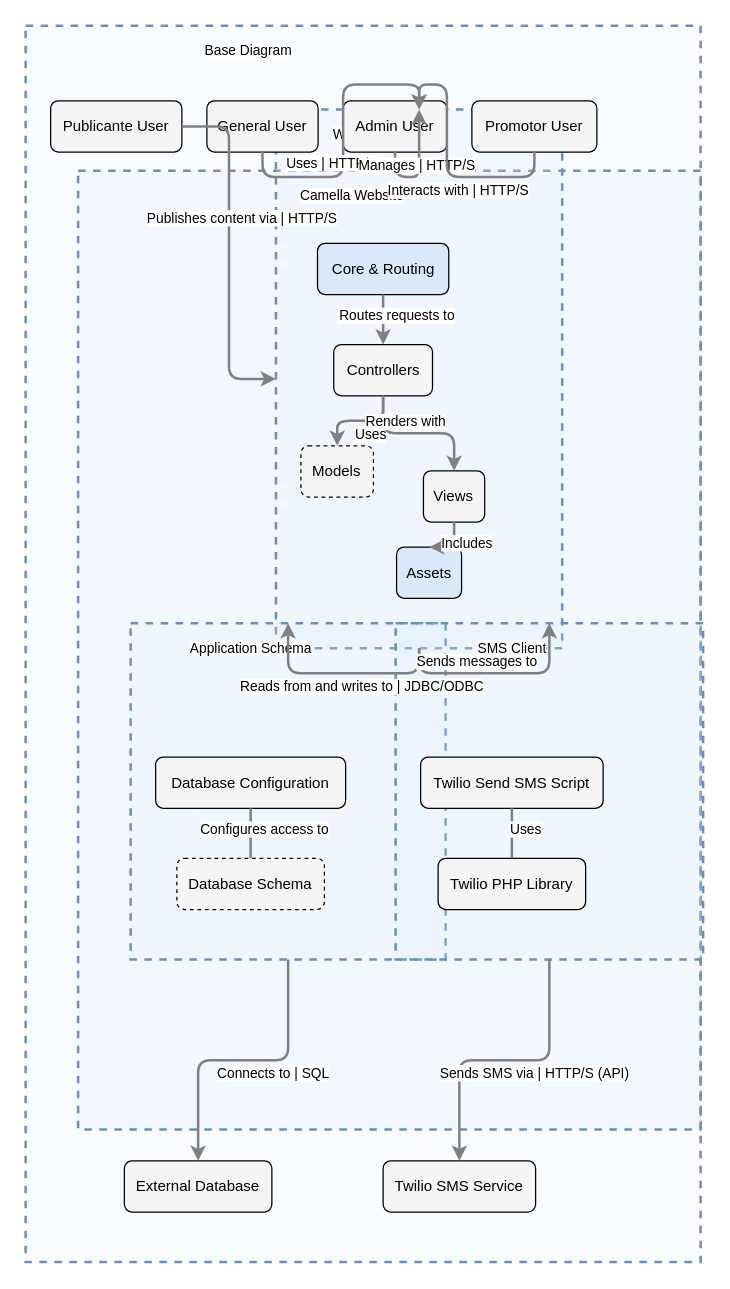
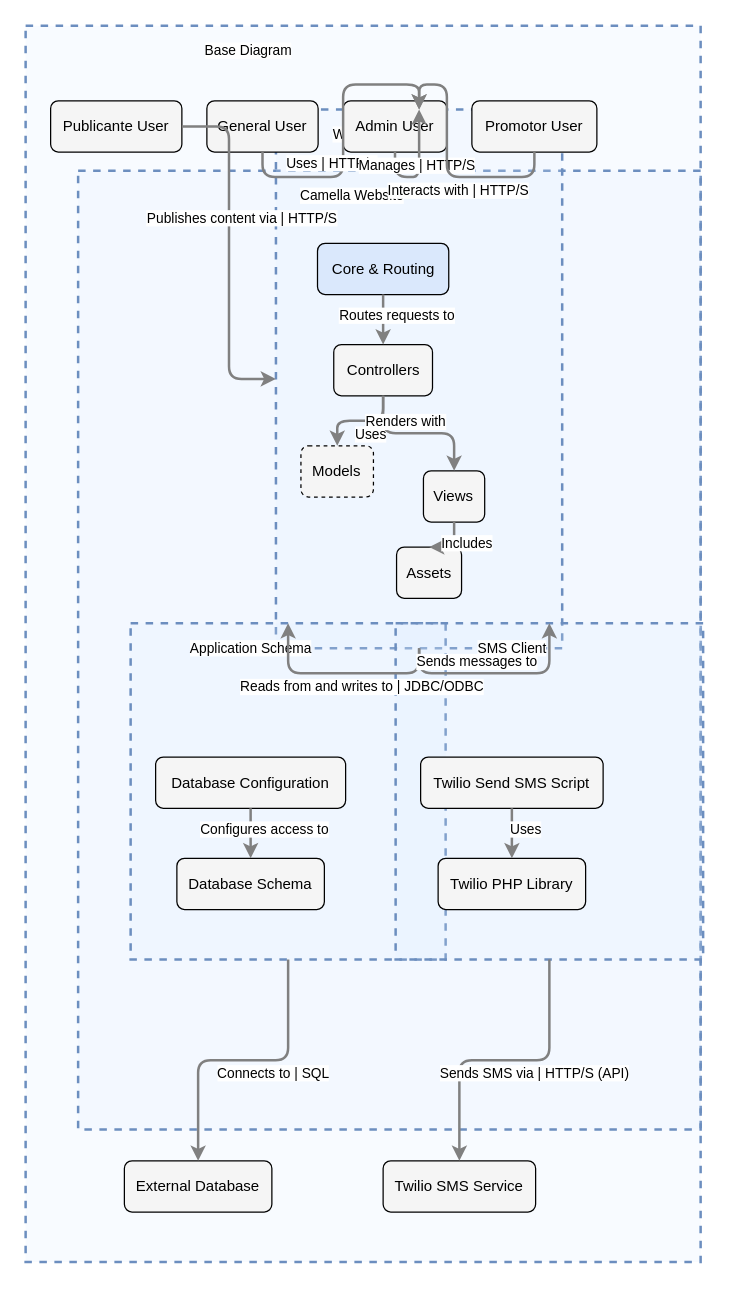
(429, 573) -> (429, 573)
(512, 849) -> (512, 845)
(251, 850) -> (251, 845)
(251, 884) -> (251, 884)
